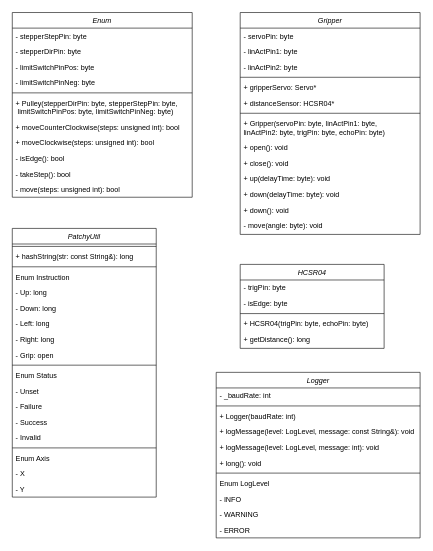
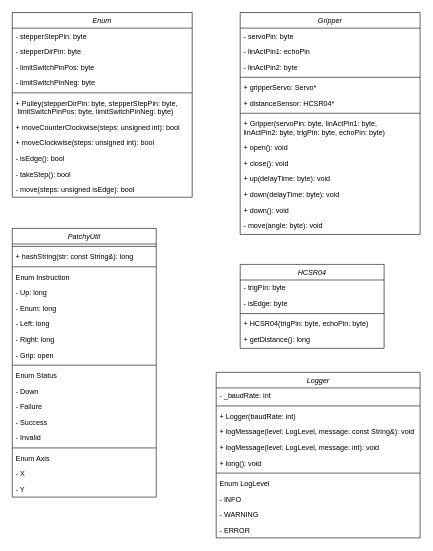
(274, 52) -> (279, 52)
(74, 190) -> (80, 190)
(36, 308) -> (36, 308)
(29, 391) -> (27, 391)
